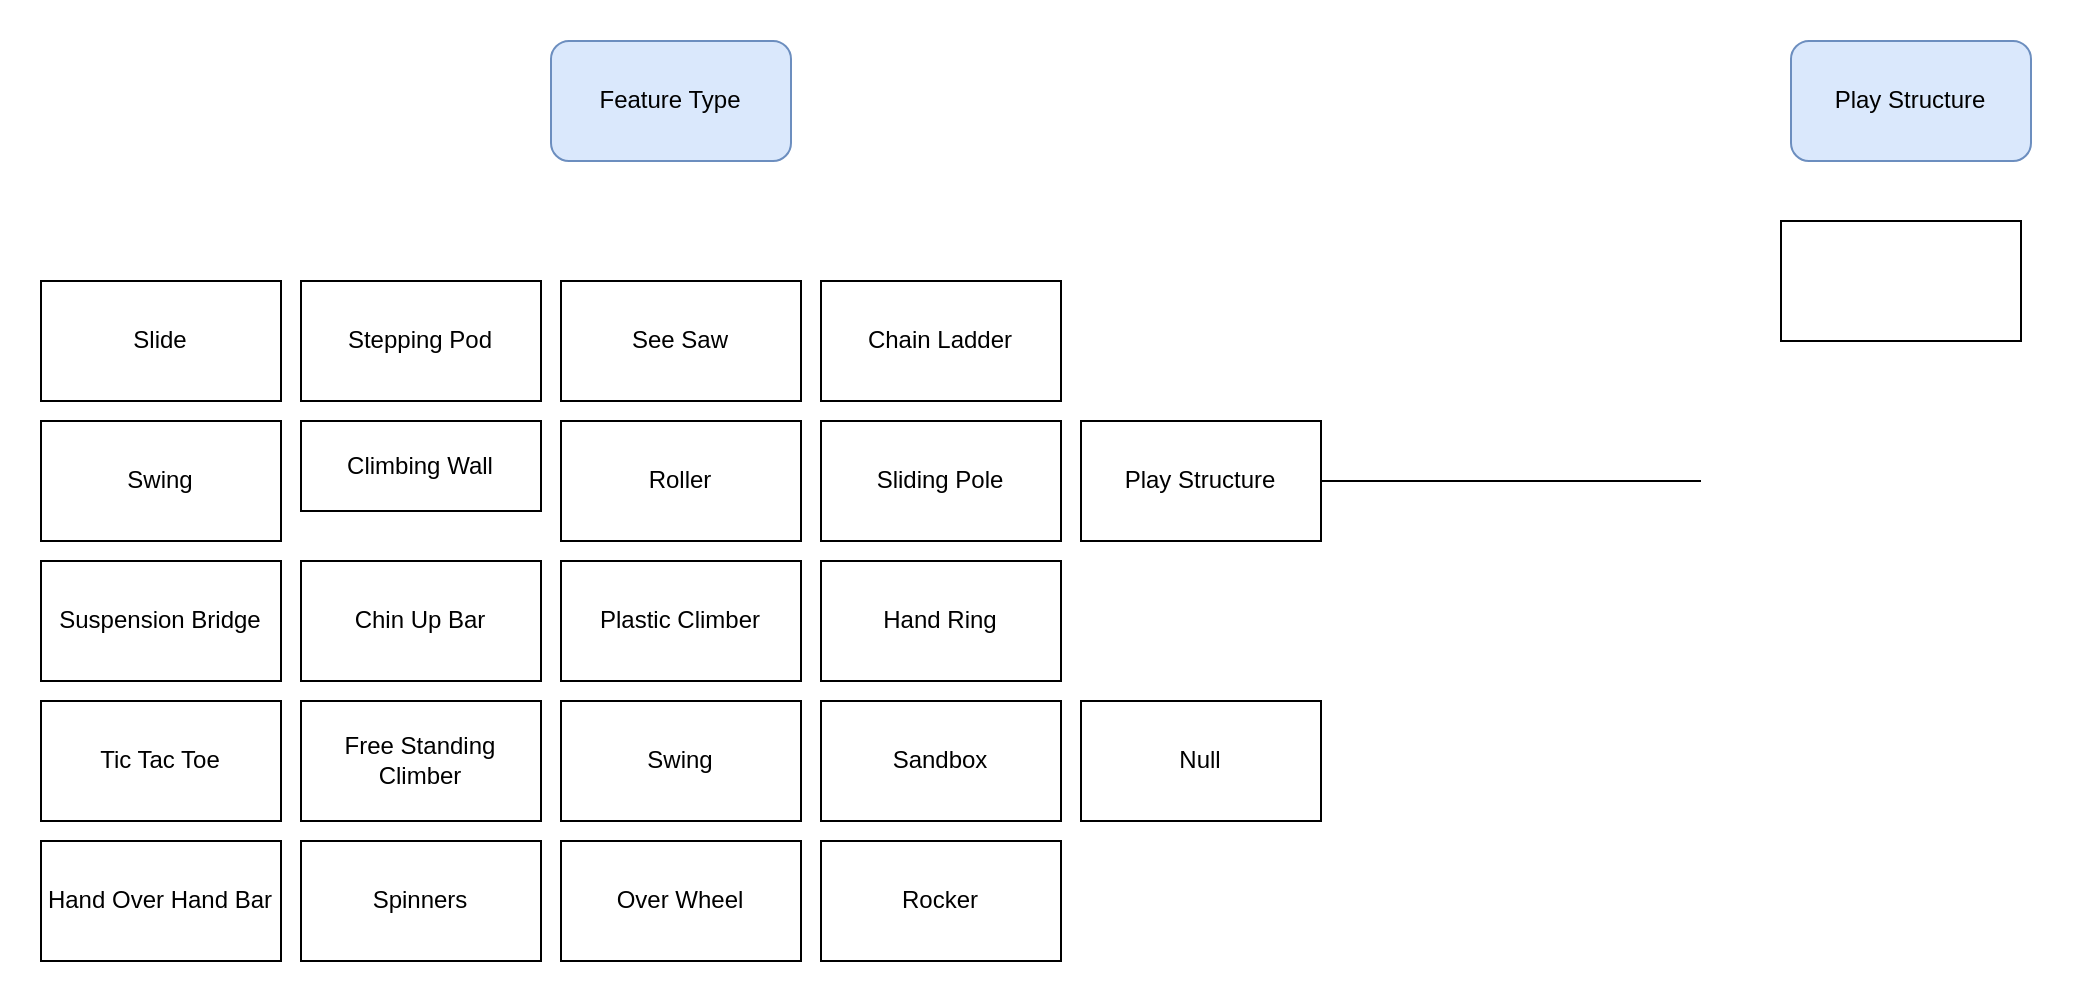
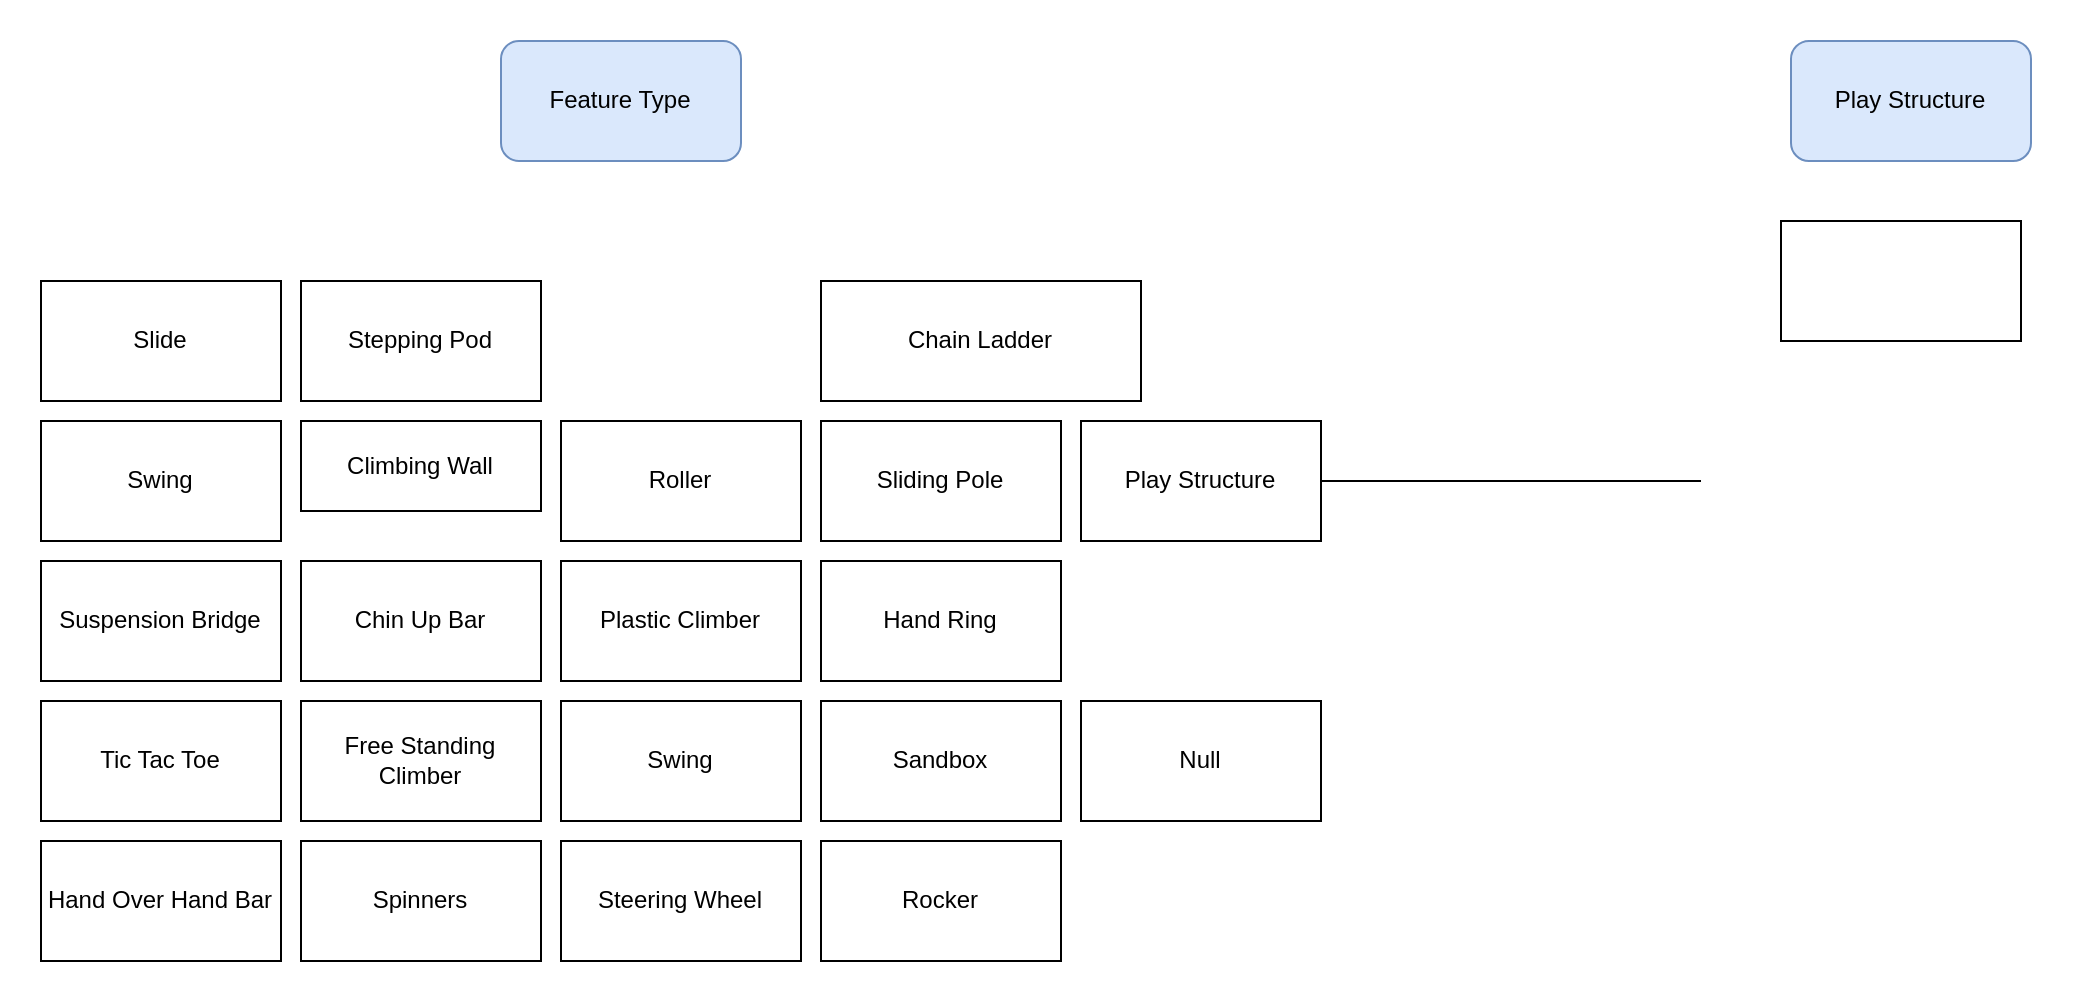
(671, 101) -> (621, 101)
(681, 341) -> none
(941, 341) -> (981, 341)
(681, 901) -> (681, 901)
